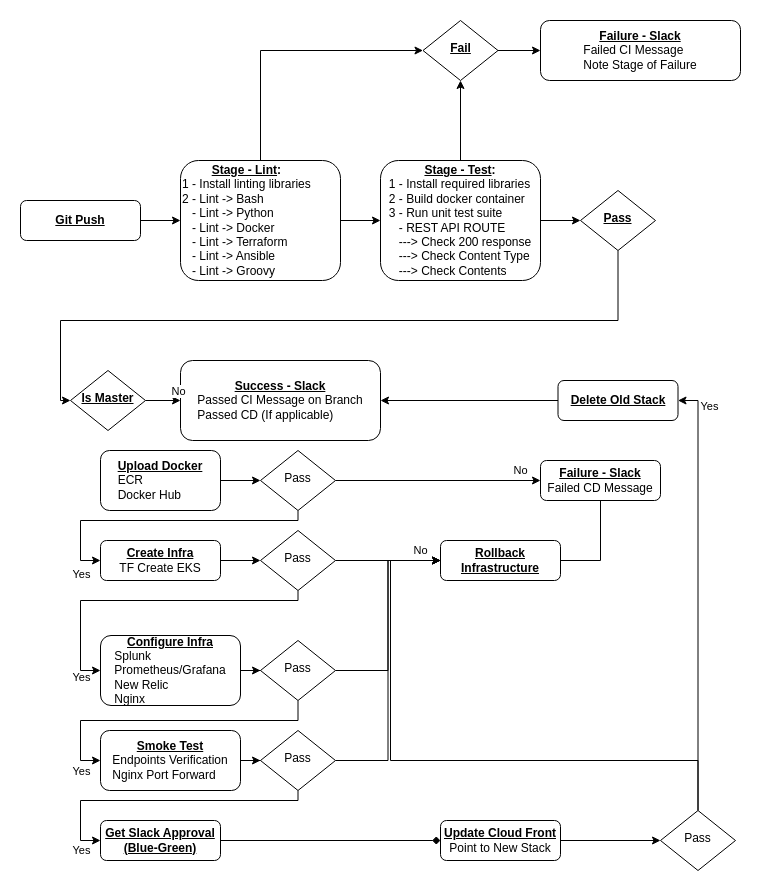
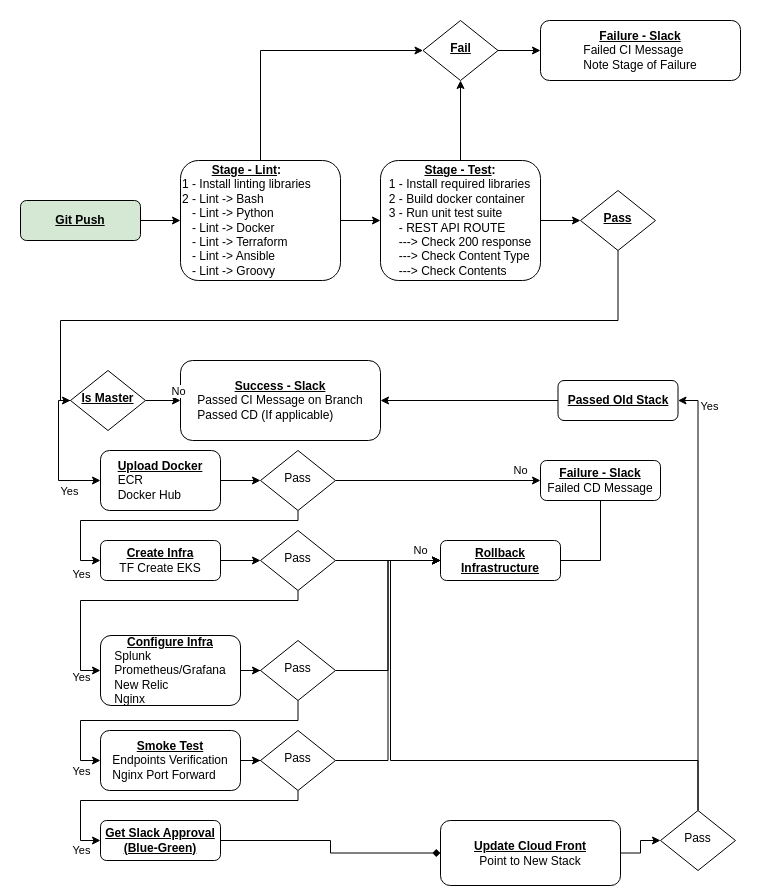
(81, 221) -> (81, 221)
(619, 401) -> (619, 401)
none -> (59, 458)
(501, 841) -> (531, 853)
